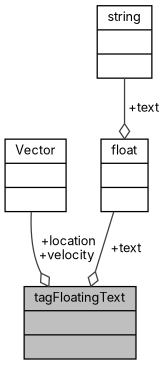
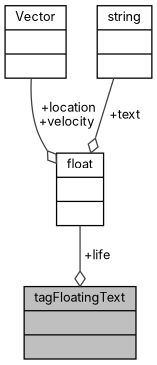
(32, 243) -> (33, 116)
(125, 249) -> (96, 256)
